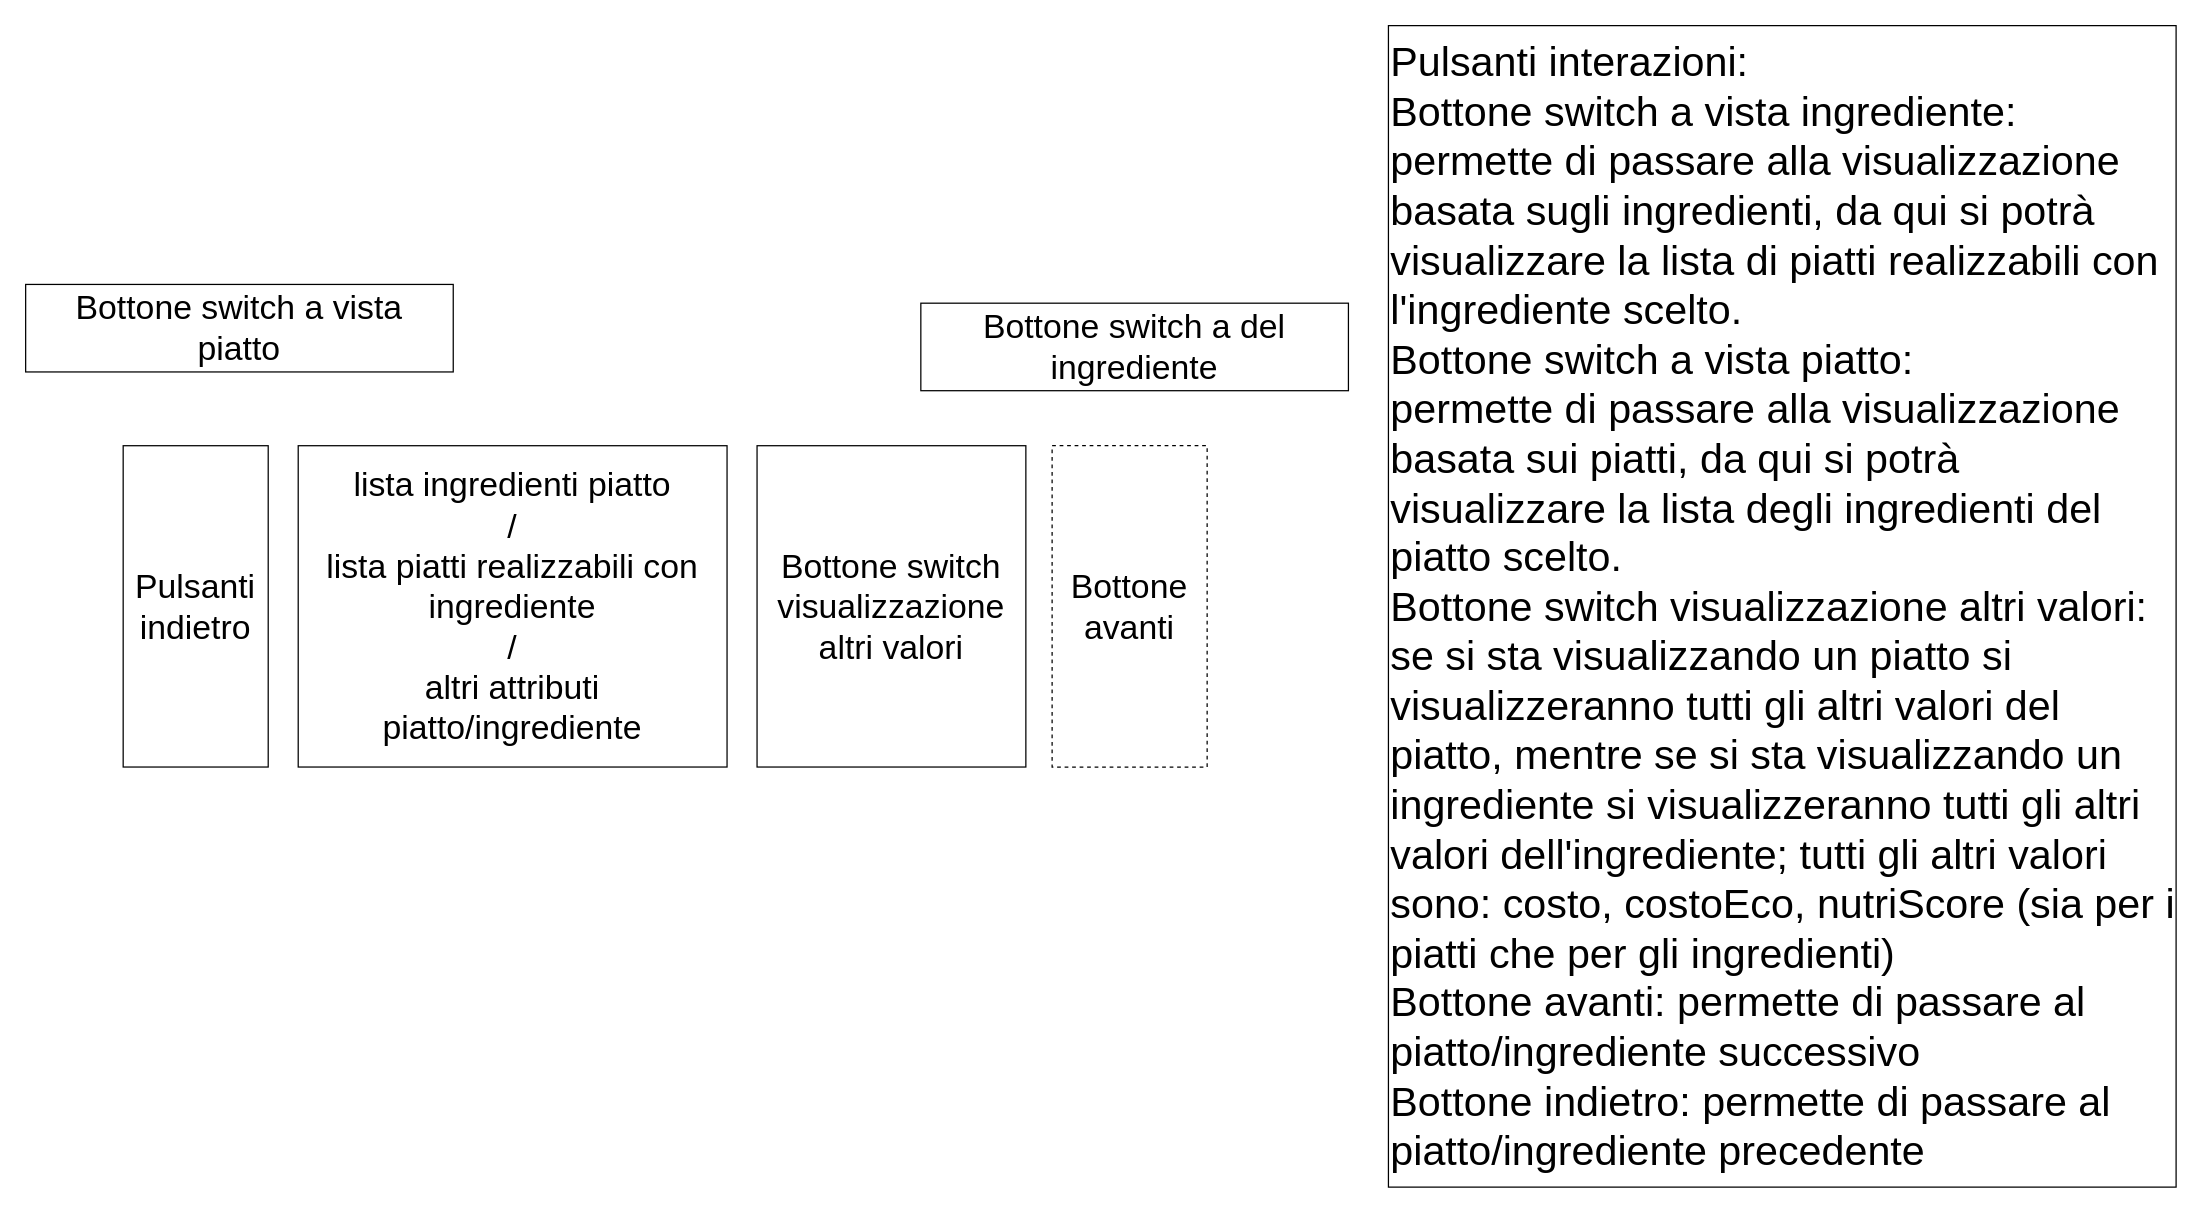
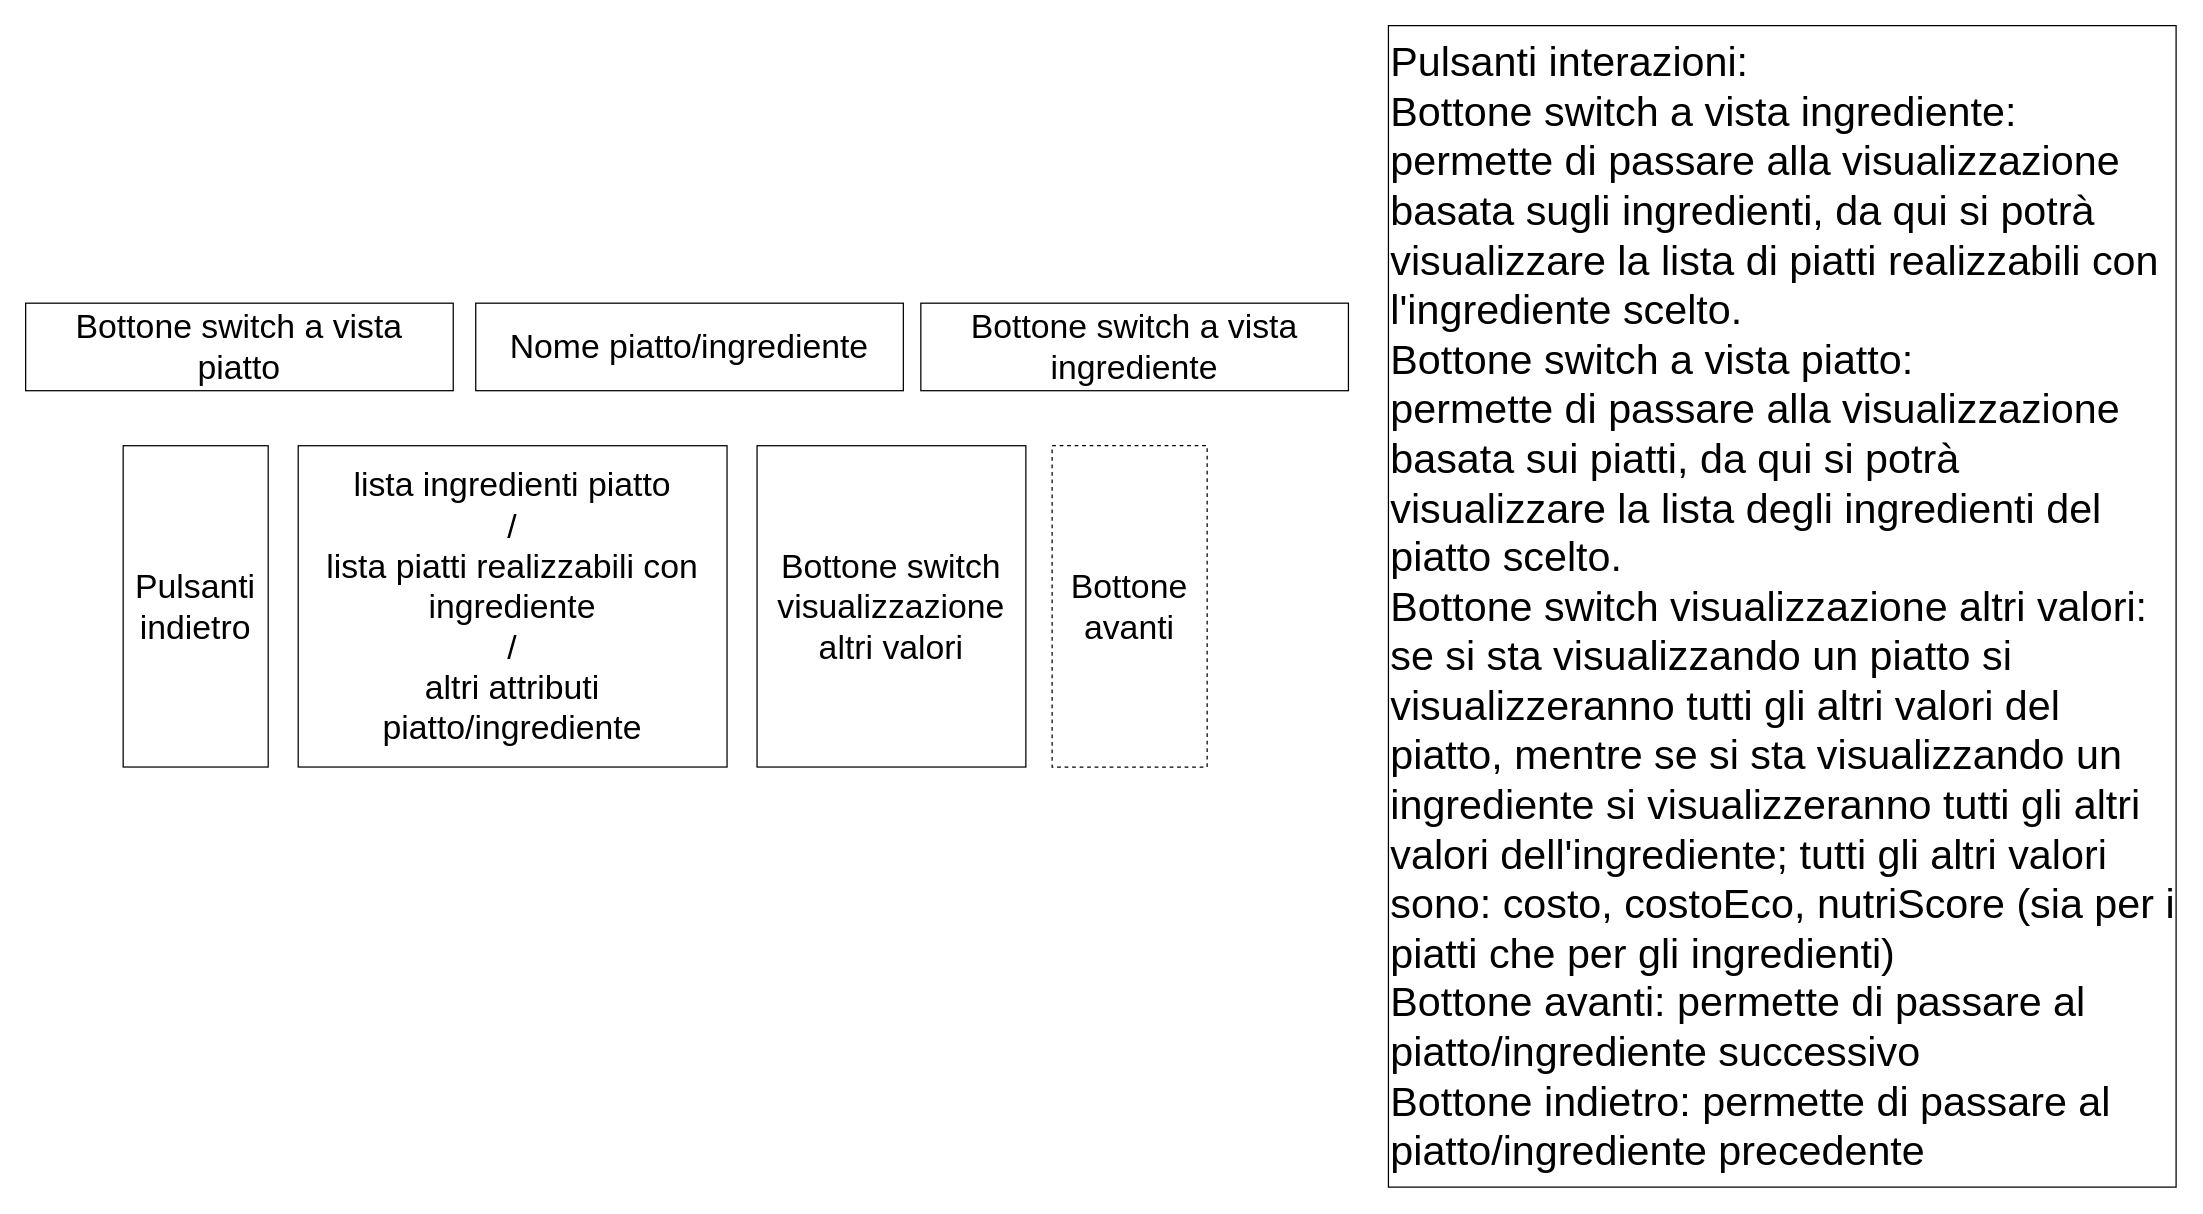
(239, 328) -> (239, 347)
none -> (689, 347)
(1134, 347) -> (1134, 347)
